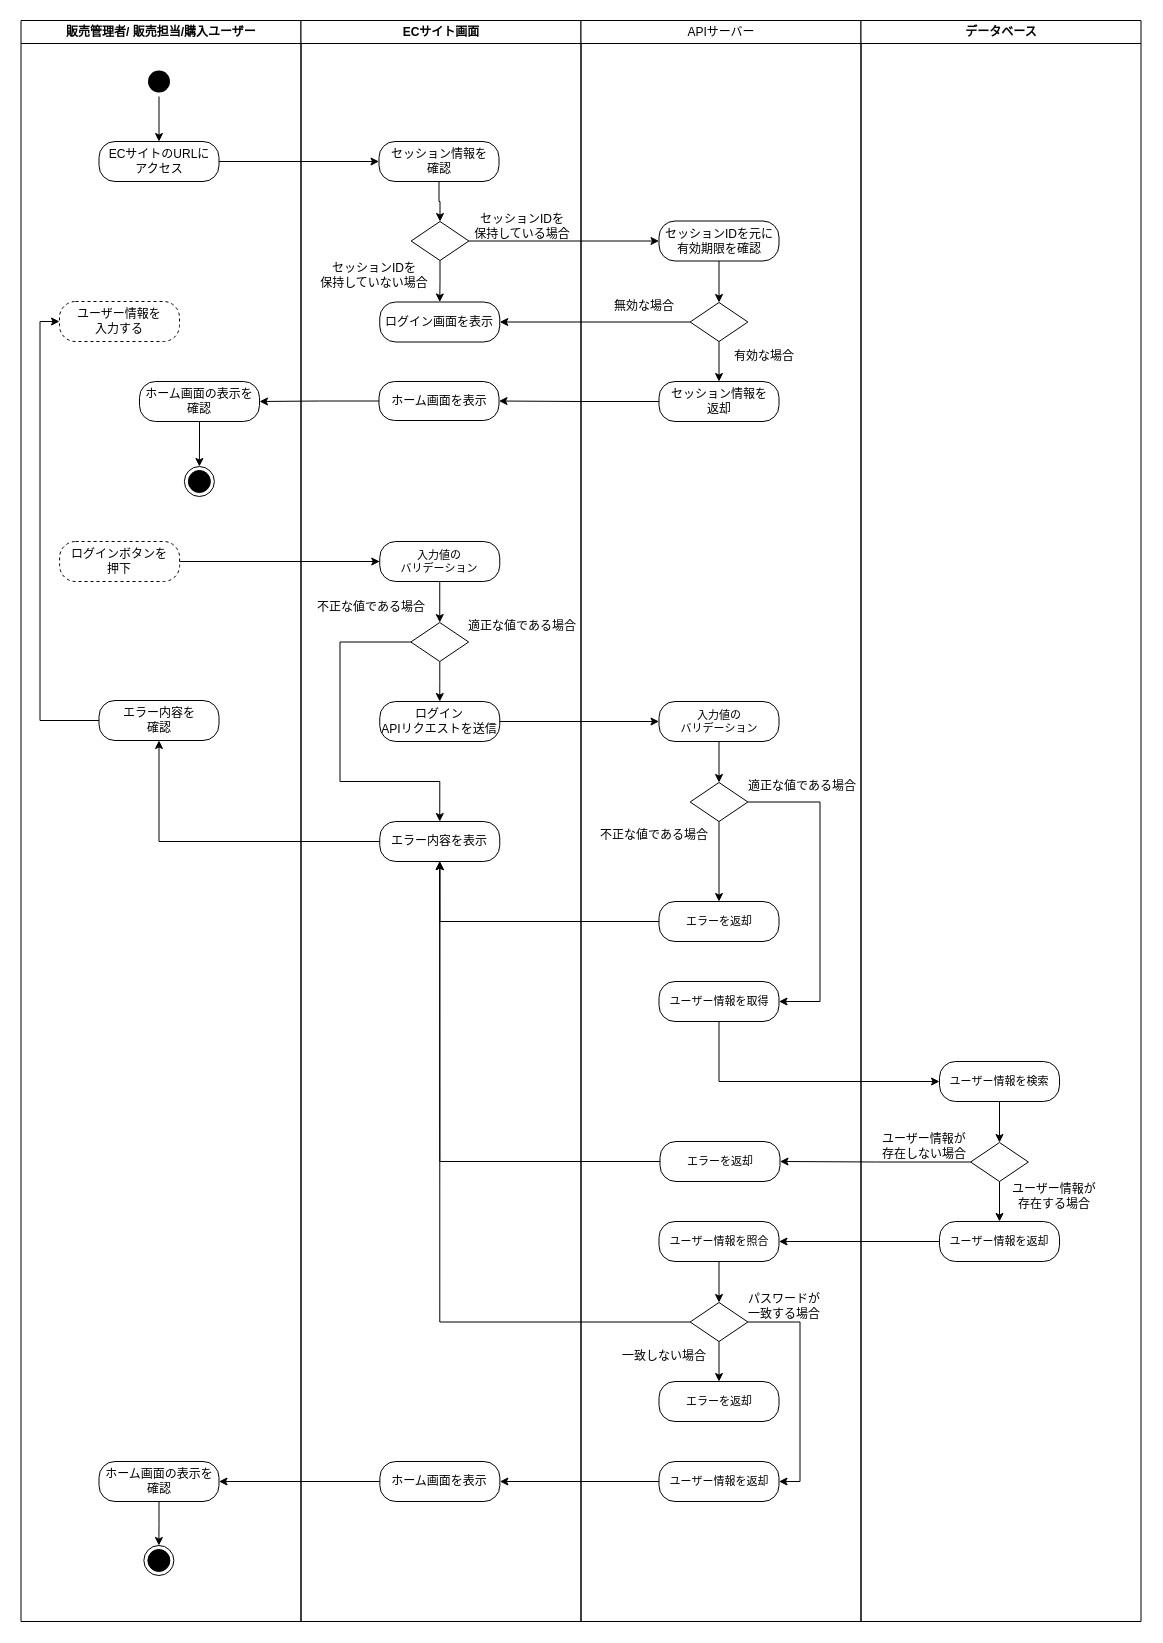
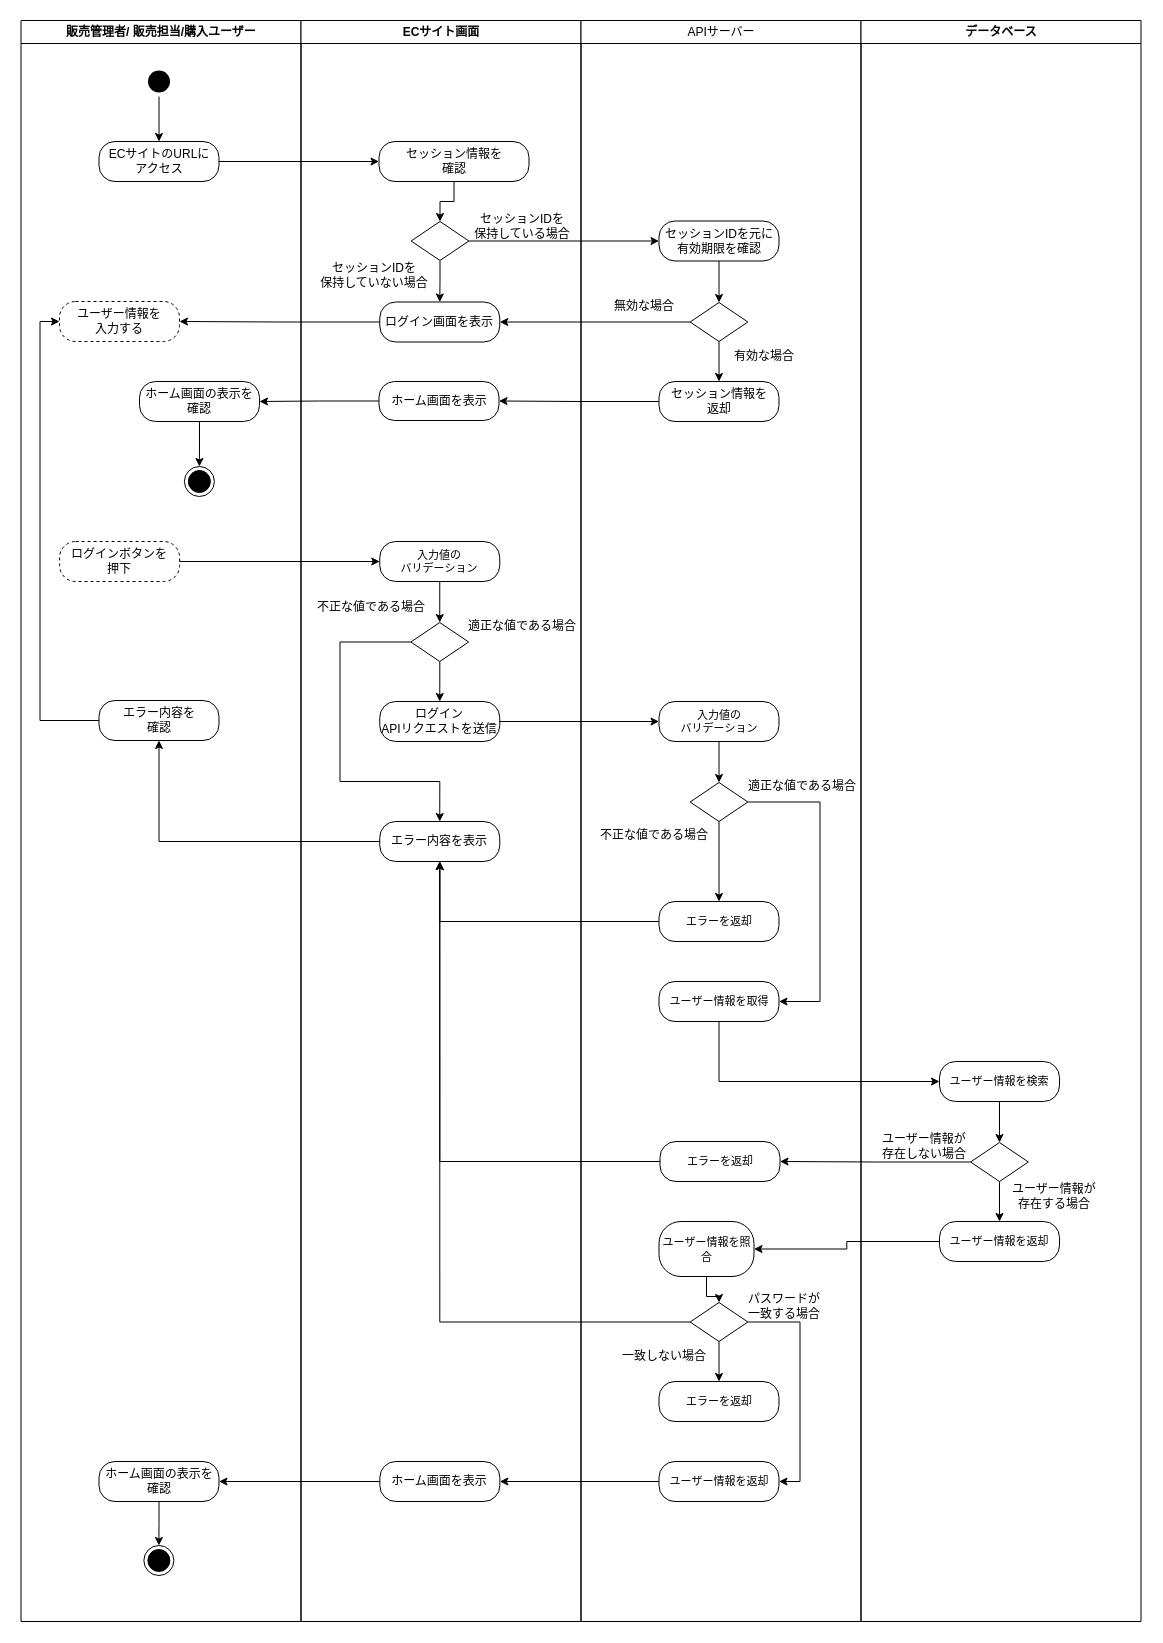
(439, 162) -> (454, 162)
none -> (284, 322)
(719, 1242) -> (707, 1249)
